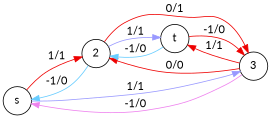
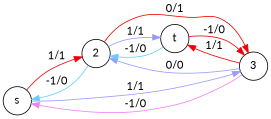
(178, 73) -> (178, 73)
